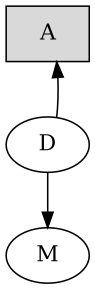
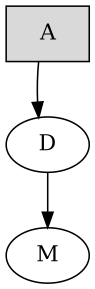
(58, 98) -> (37, 82)
